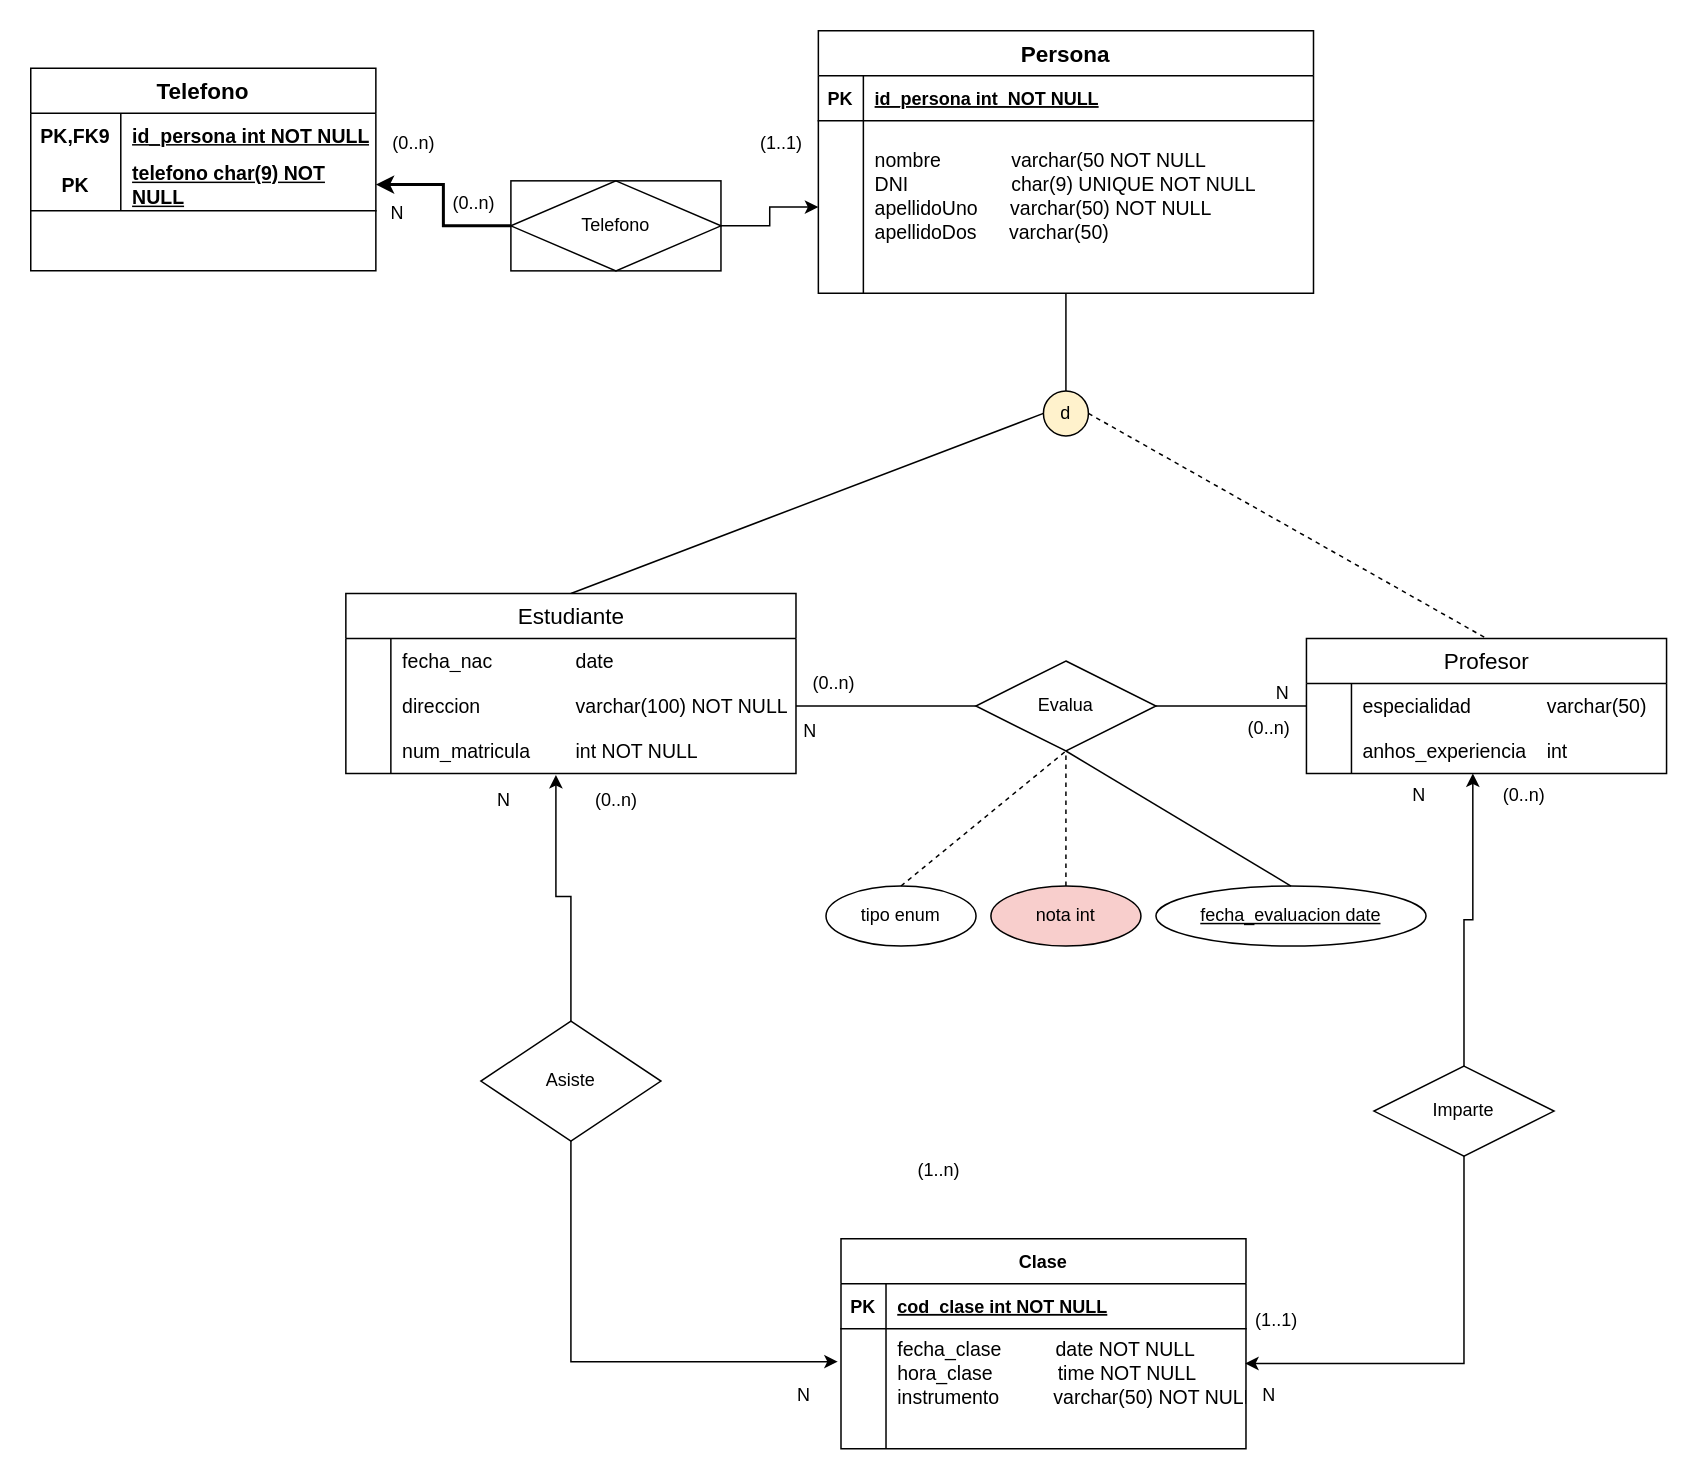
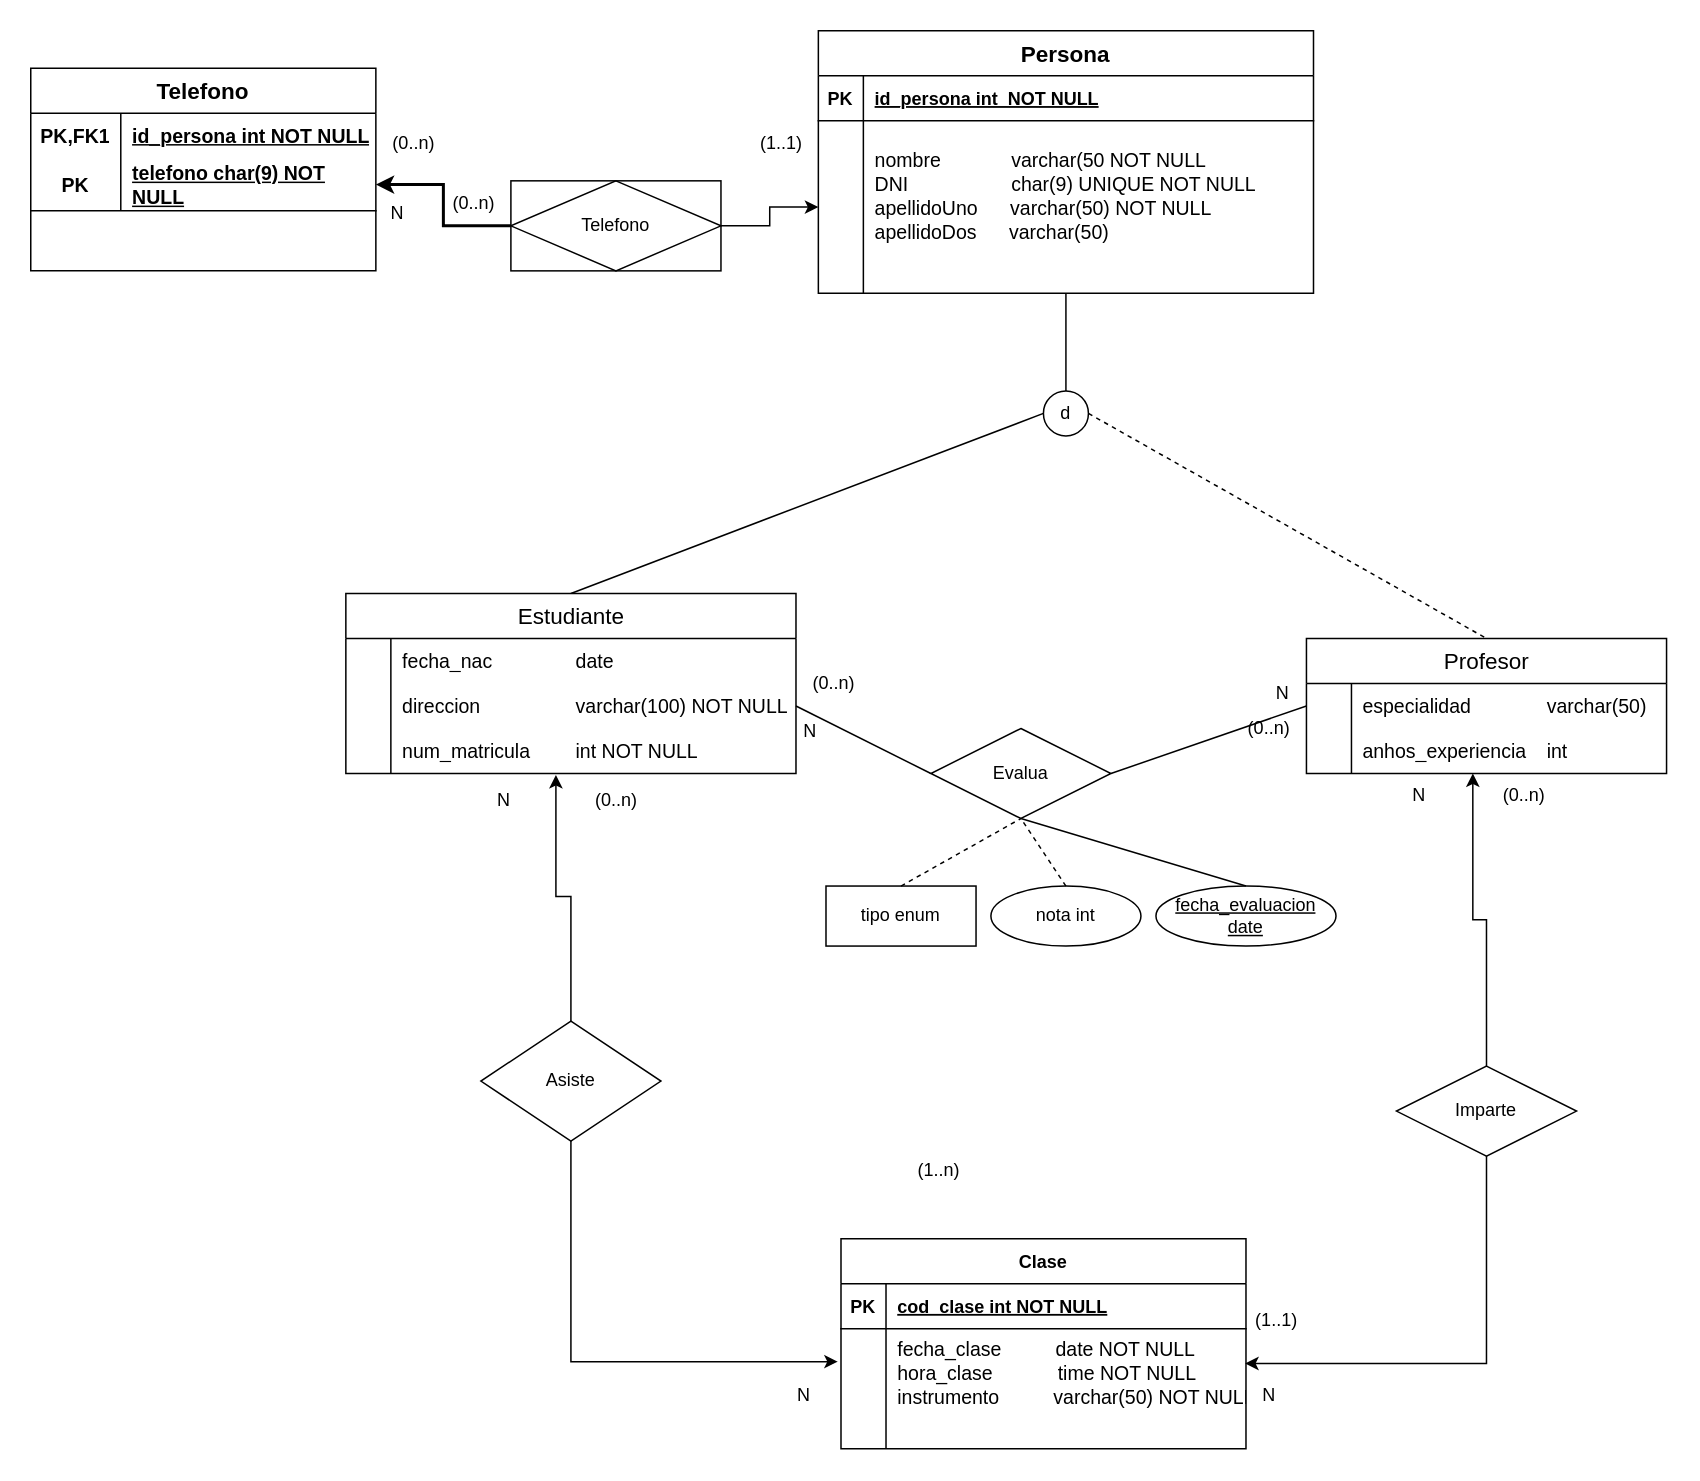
(76, 136) -> (76, 136)
(1066, 413) -> (1066, 413)
(1066, 706) -> (1021, 773)
(901, 916) -> (901, 916)
(1066, 916) -> (1066, 916)
(1291, 916) -> (1246, 916)
(1464, 1111) -> (1486, 1111)
